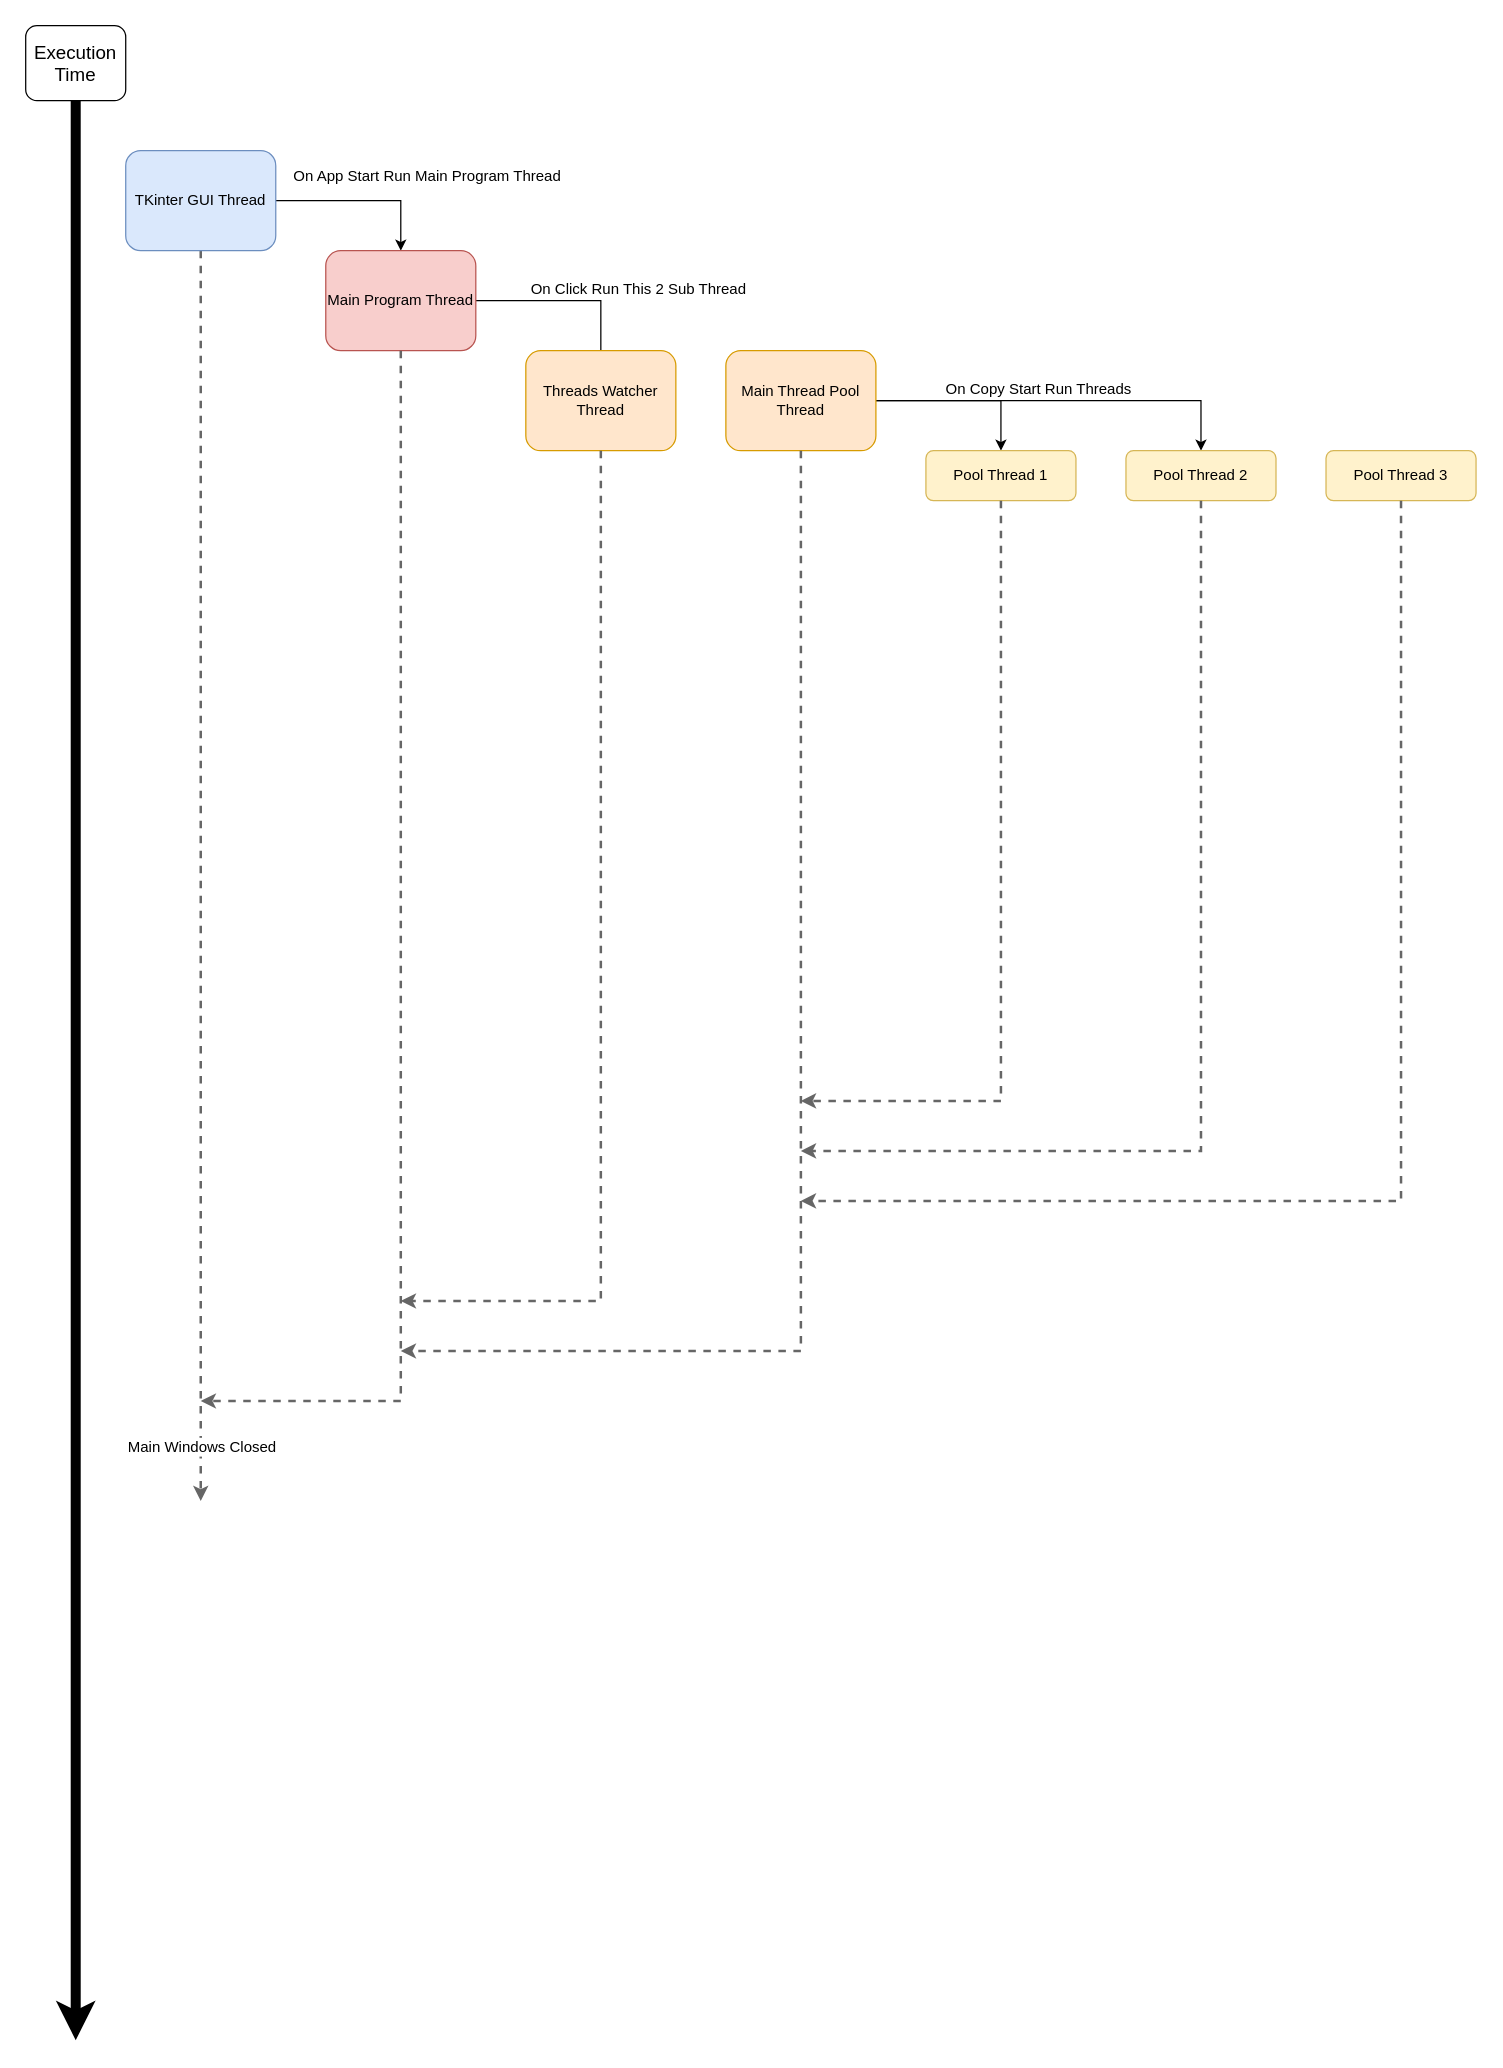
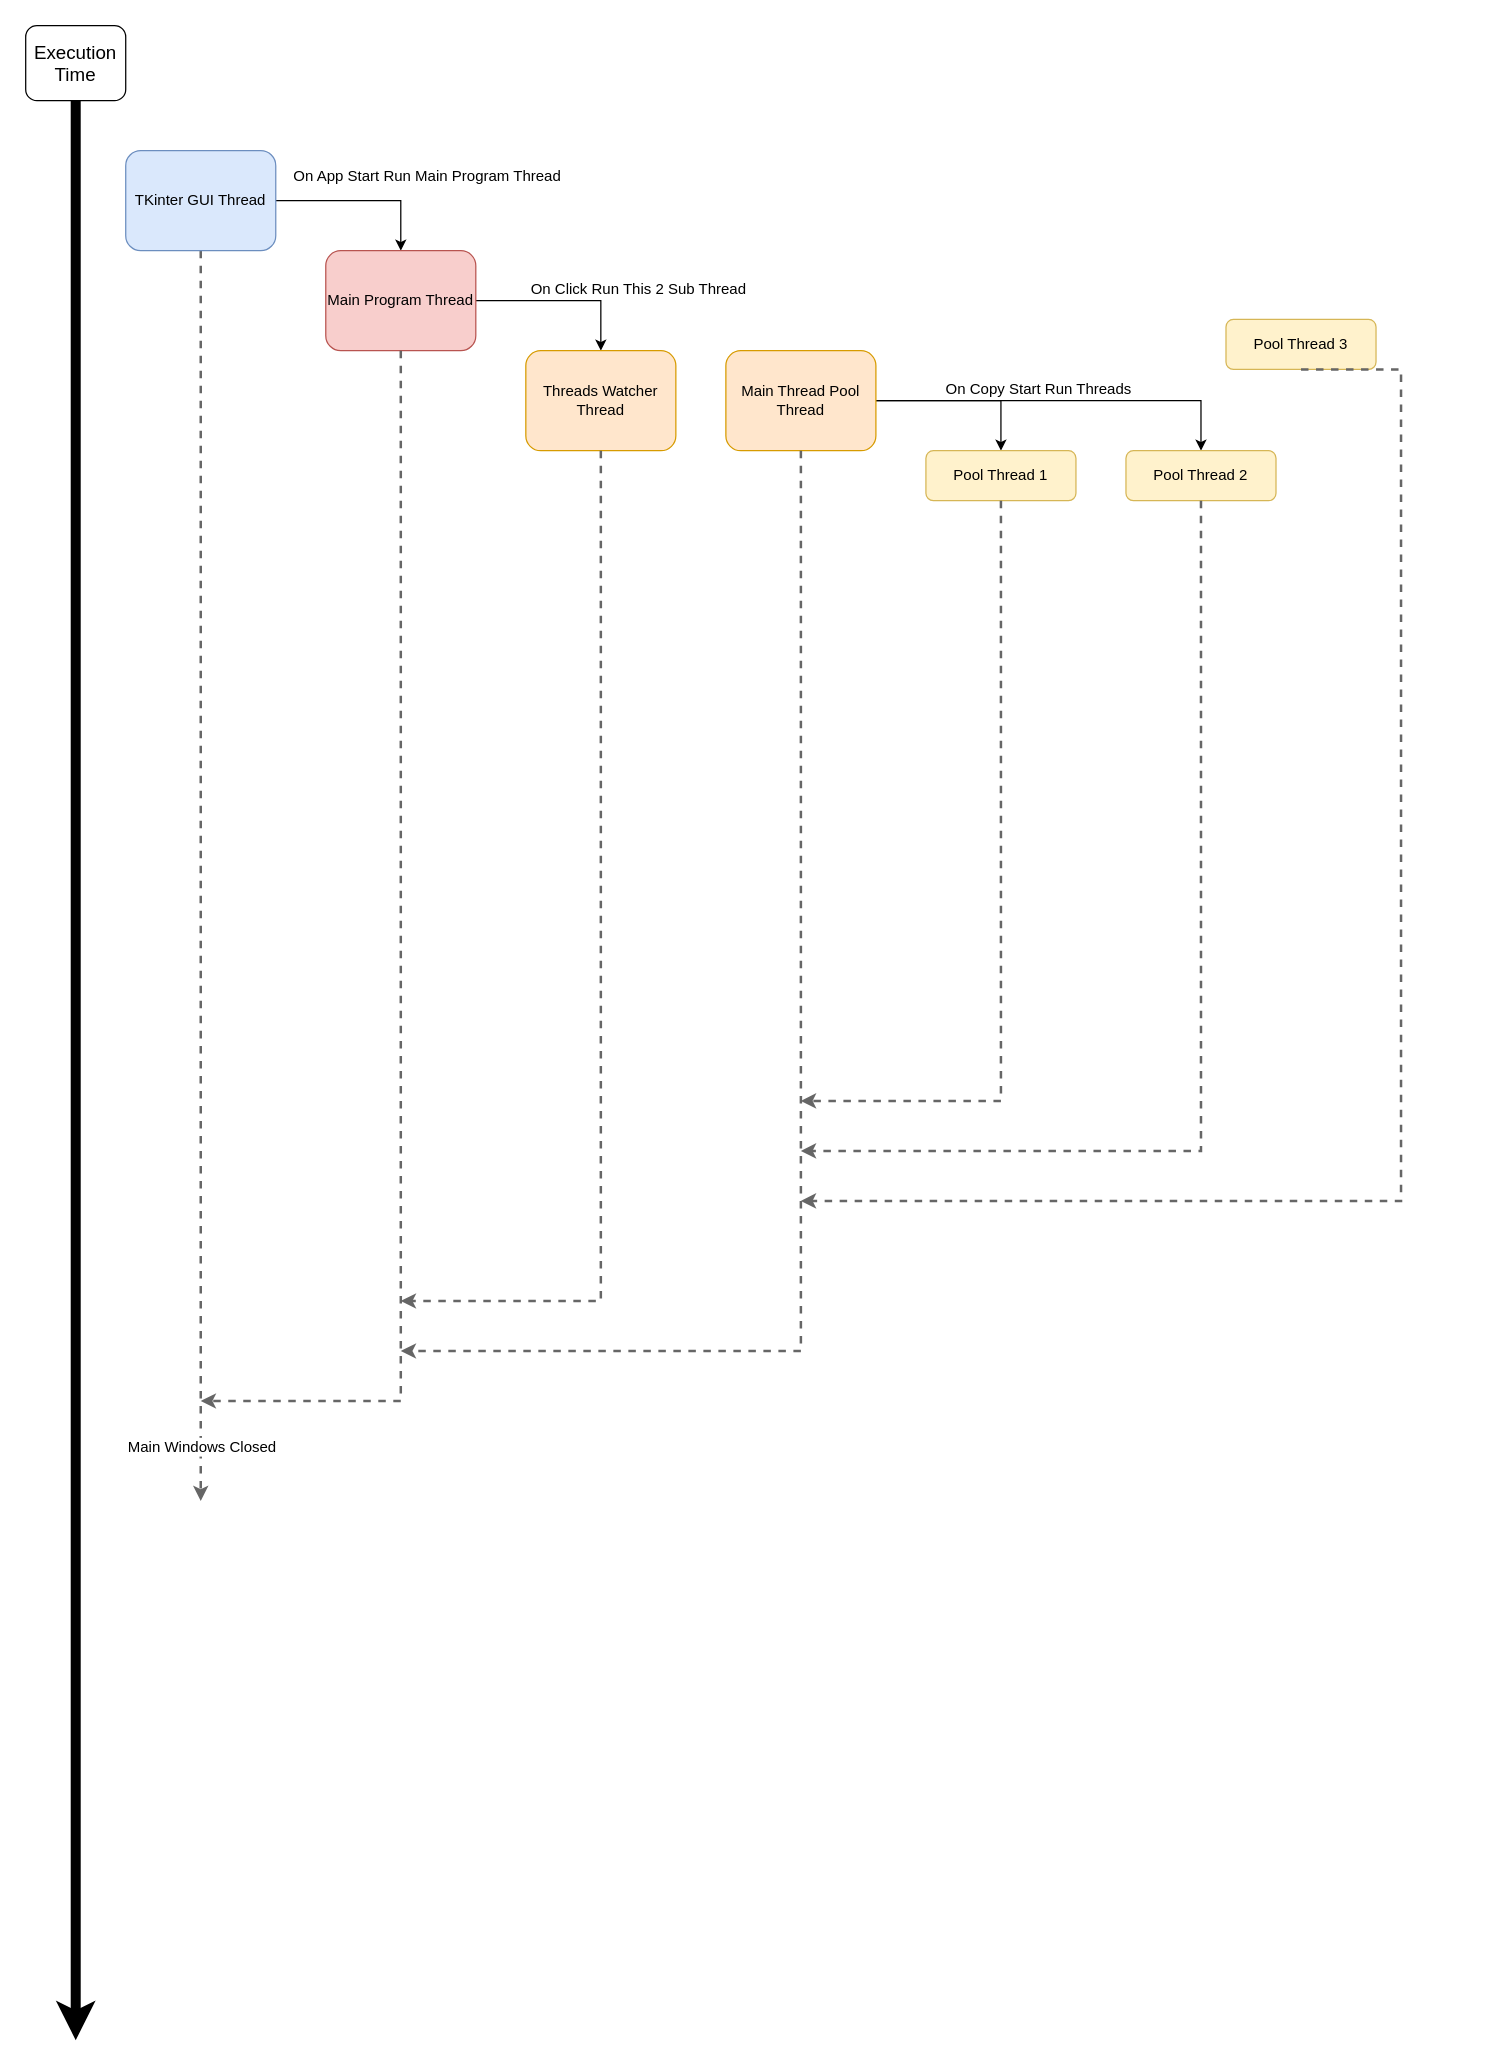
(601, 344) -> (601, 341)
(1401, 476) -> (1301, 344)
